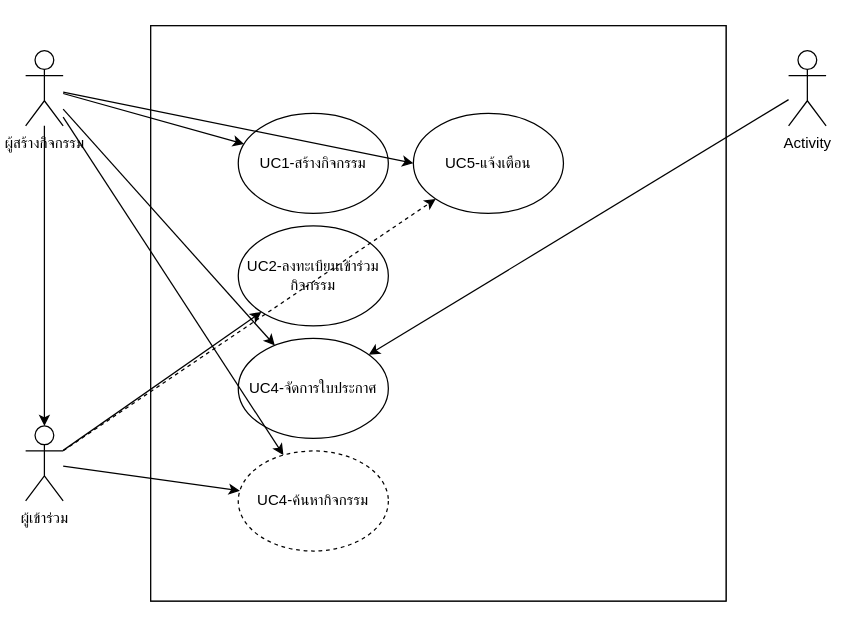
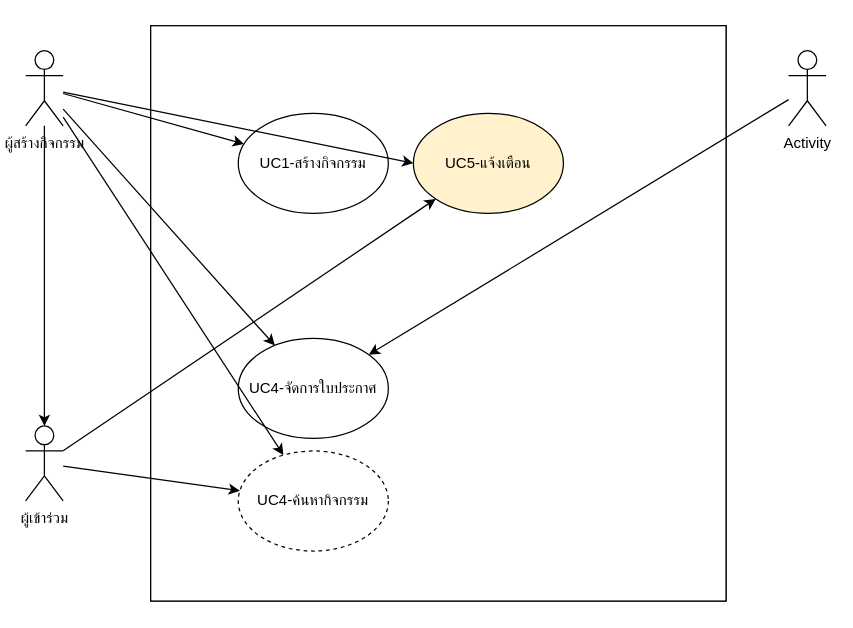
(488, 163) -> (488, 163)
(313, 276) -> none
(285, 300) -> (285, 300)
(202, 353) -> none
